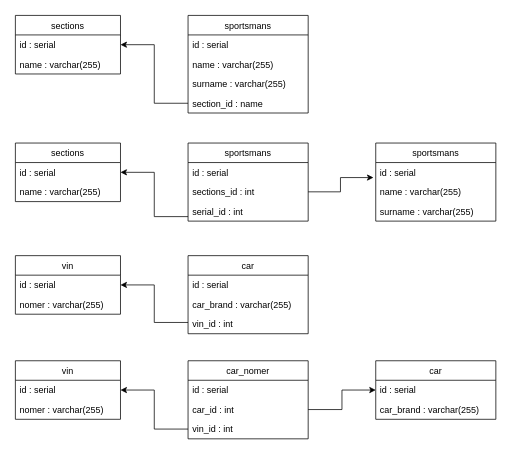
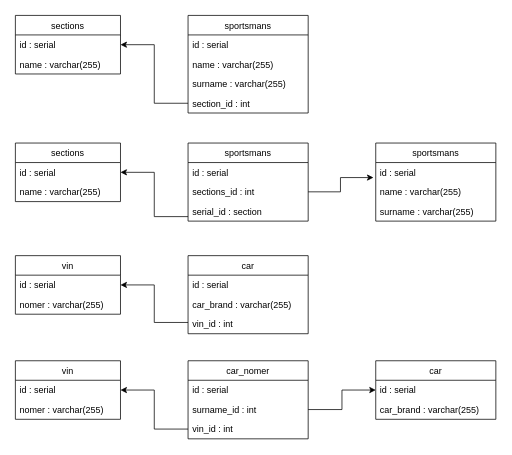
(229, 104) -> (225, 104)
(222, 212) -> (232, 212)
(216, 410) -> (226, 410)
